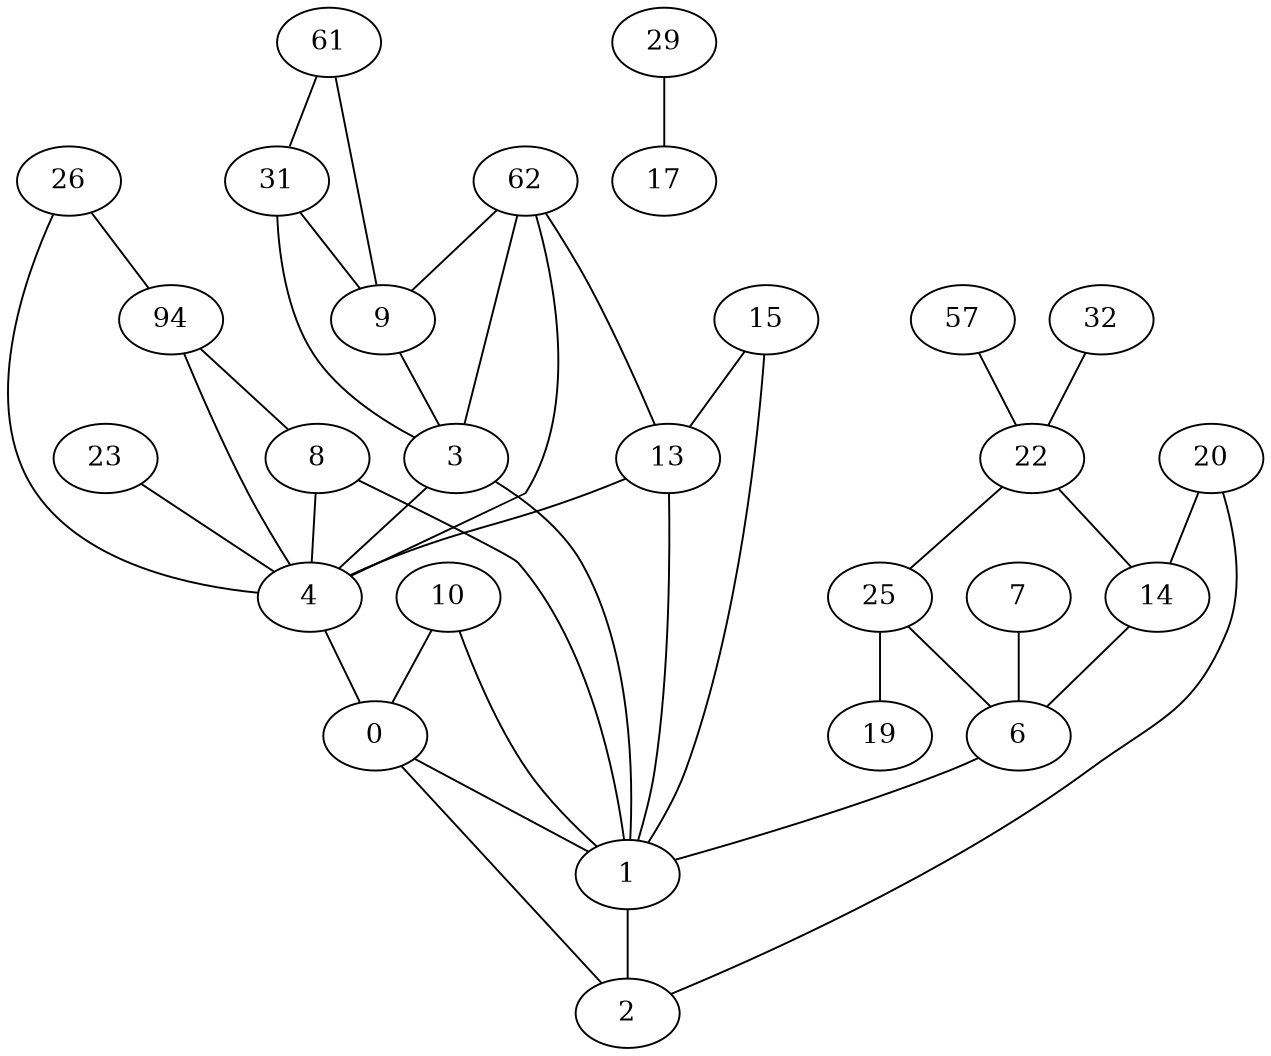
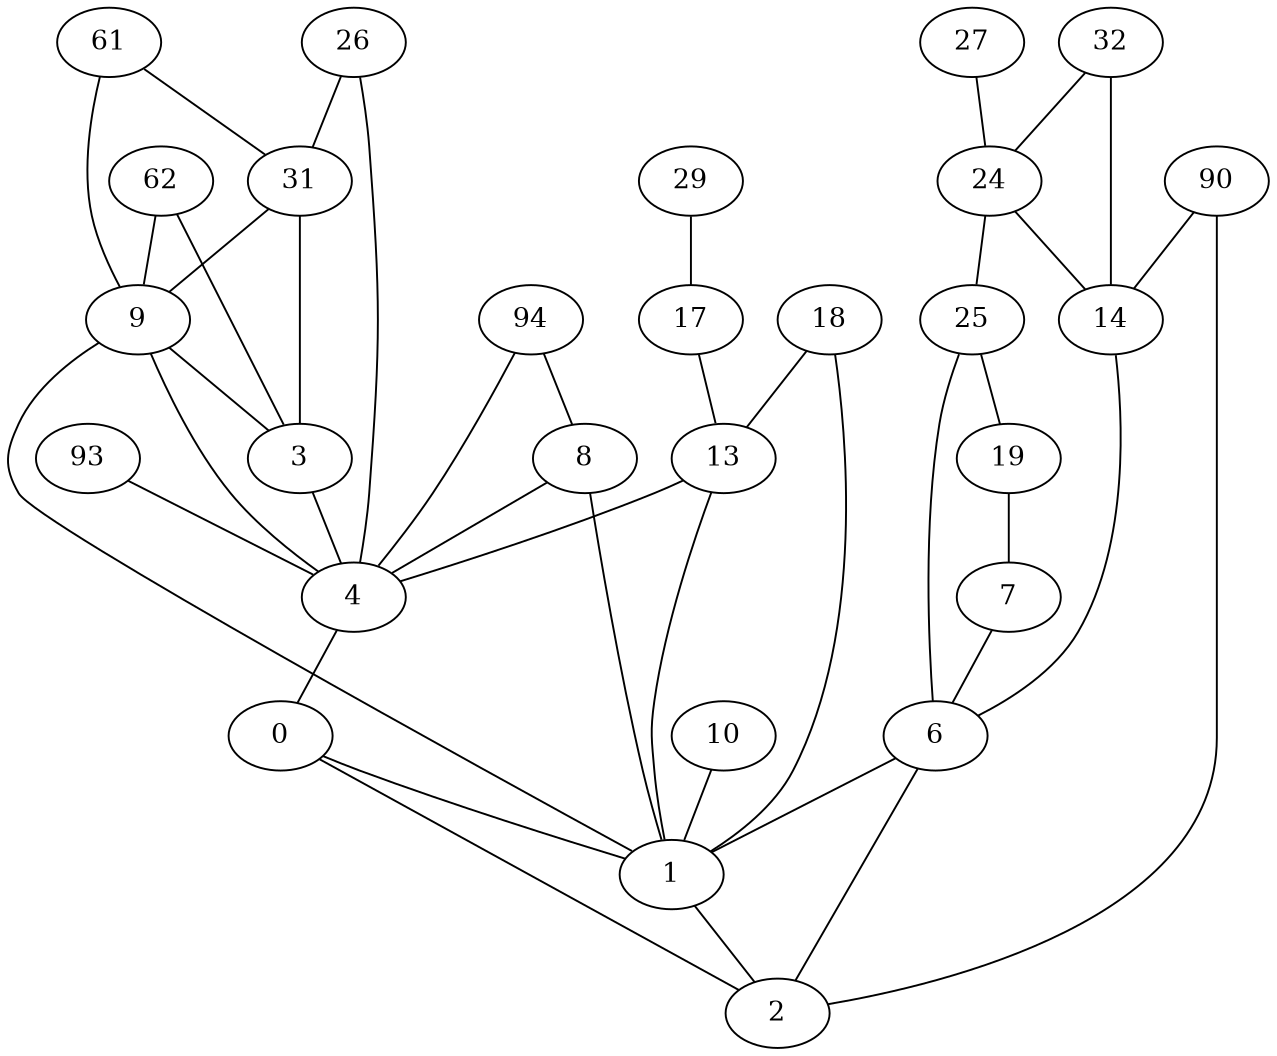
none -> (1111, 181)
(120, 250) -> (327, 112)
(605, 316) -> (707, 389)
(766, 320) -> (830, 320)
(963, 320) -> (972, 42)
(545, 451) -> (217, 476)
(106, 458) -> (88, 458)
(1032, 458) -> (990, 181)
(1211, 458) -> (1217, 181)
none -> (1009, 528)
(612, 639) -> (239, 632)
(412, 667) -> none
none -> (857, 874)
